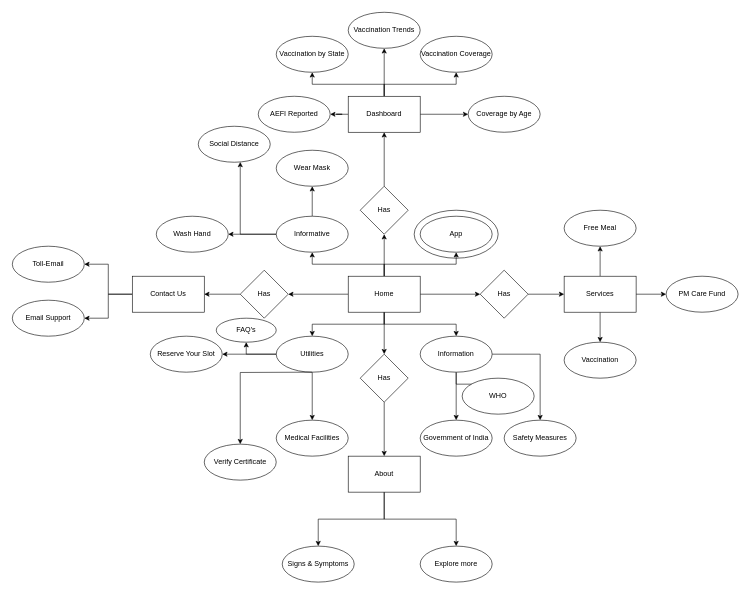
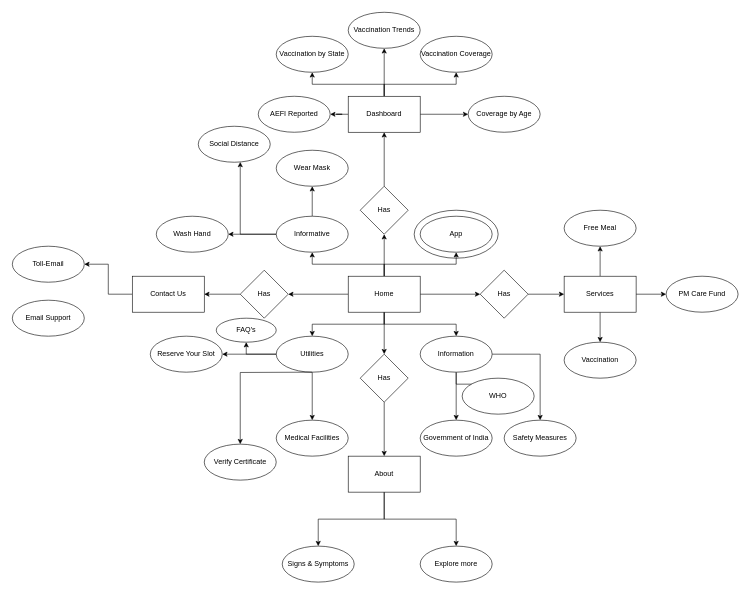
(89, 318) -> none
